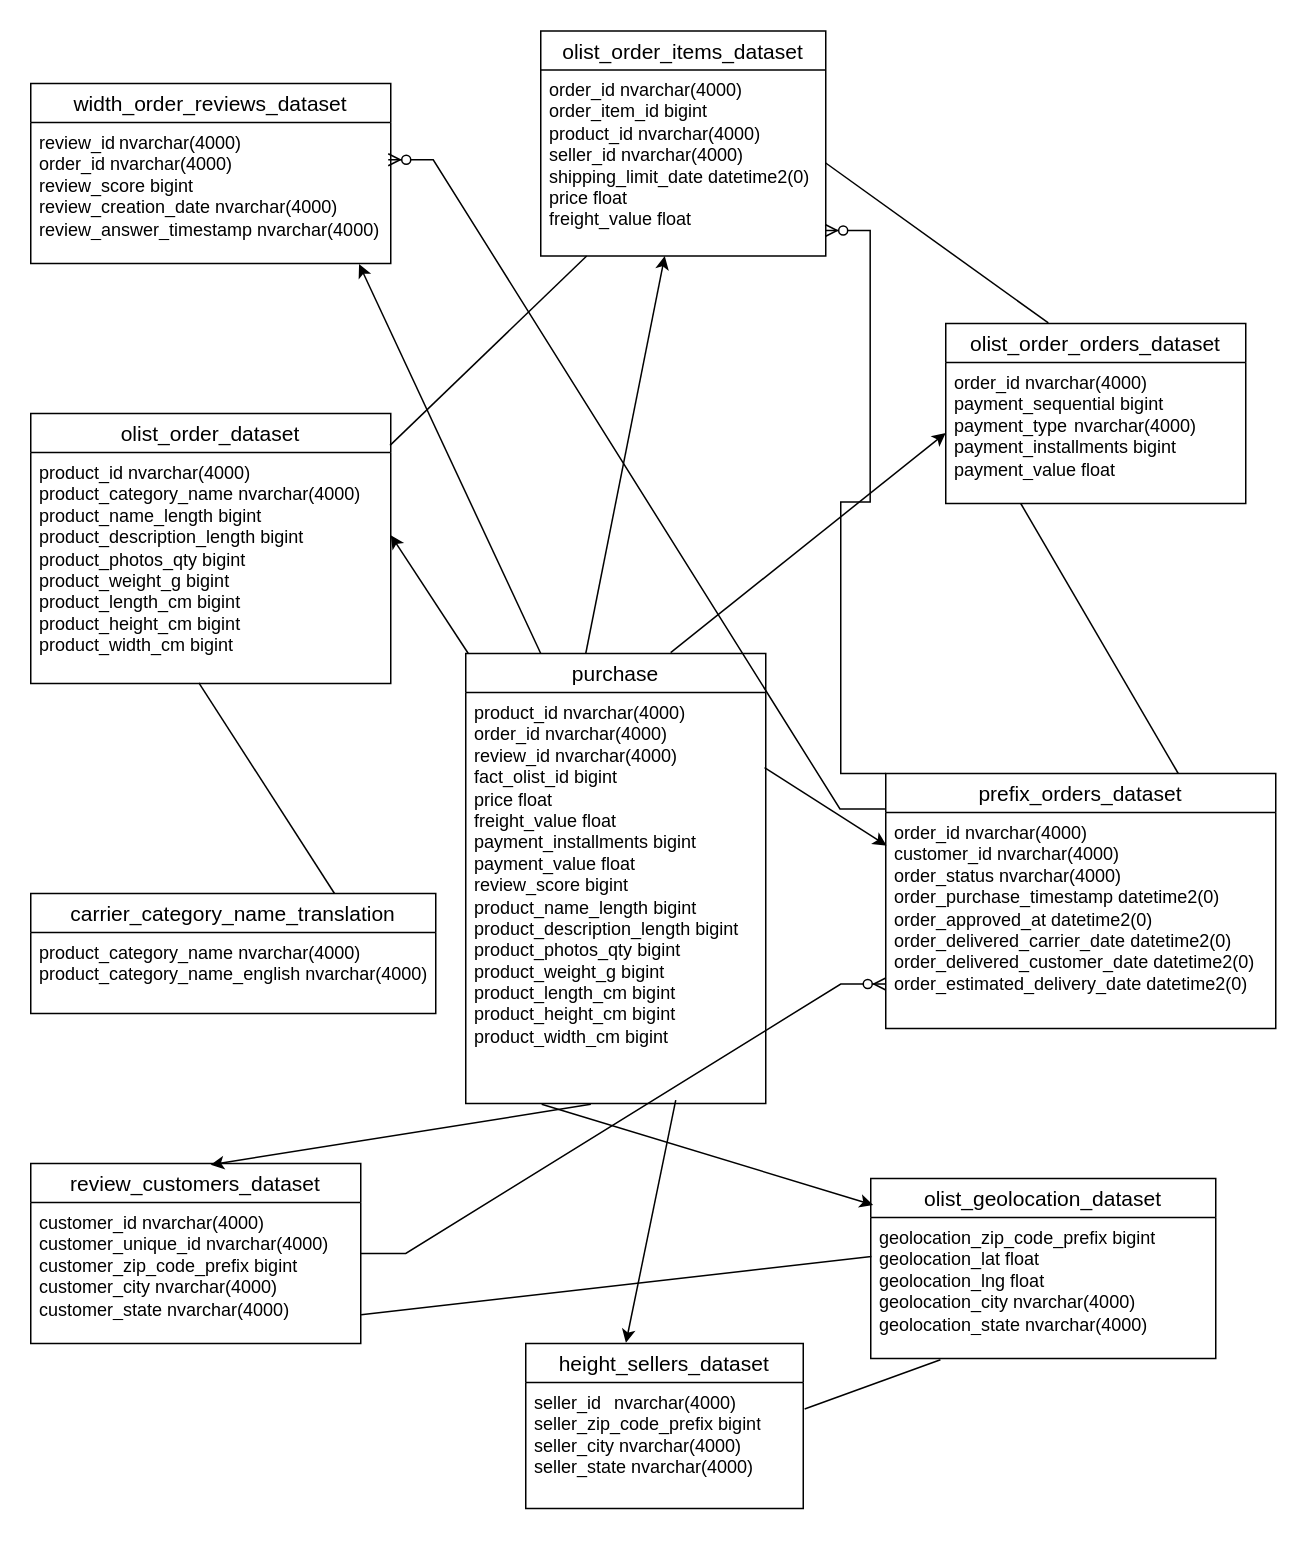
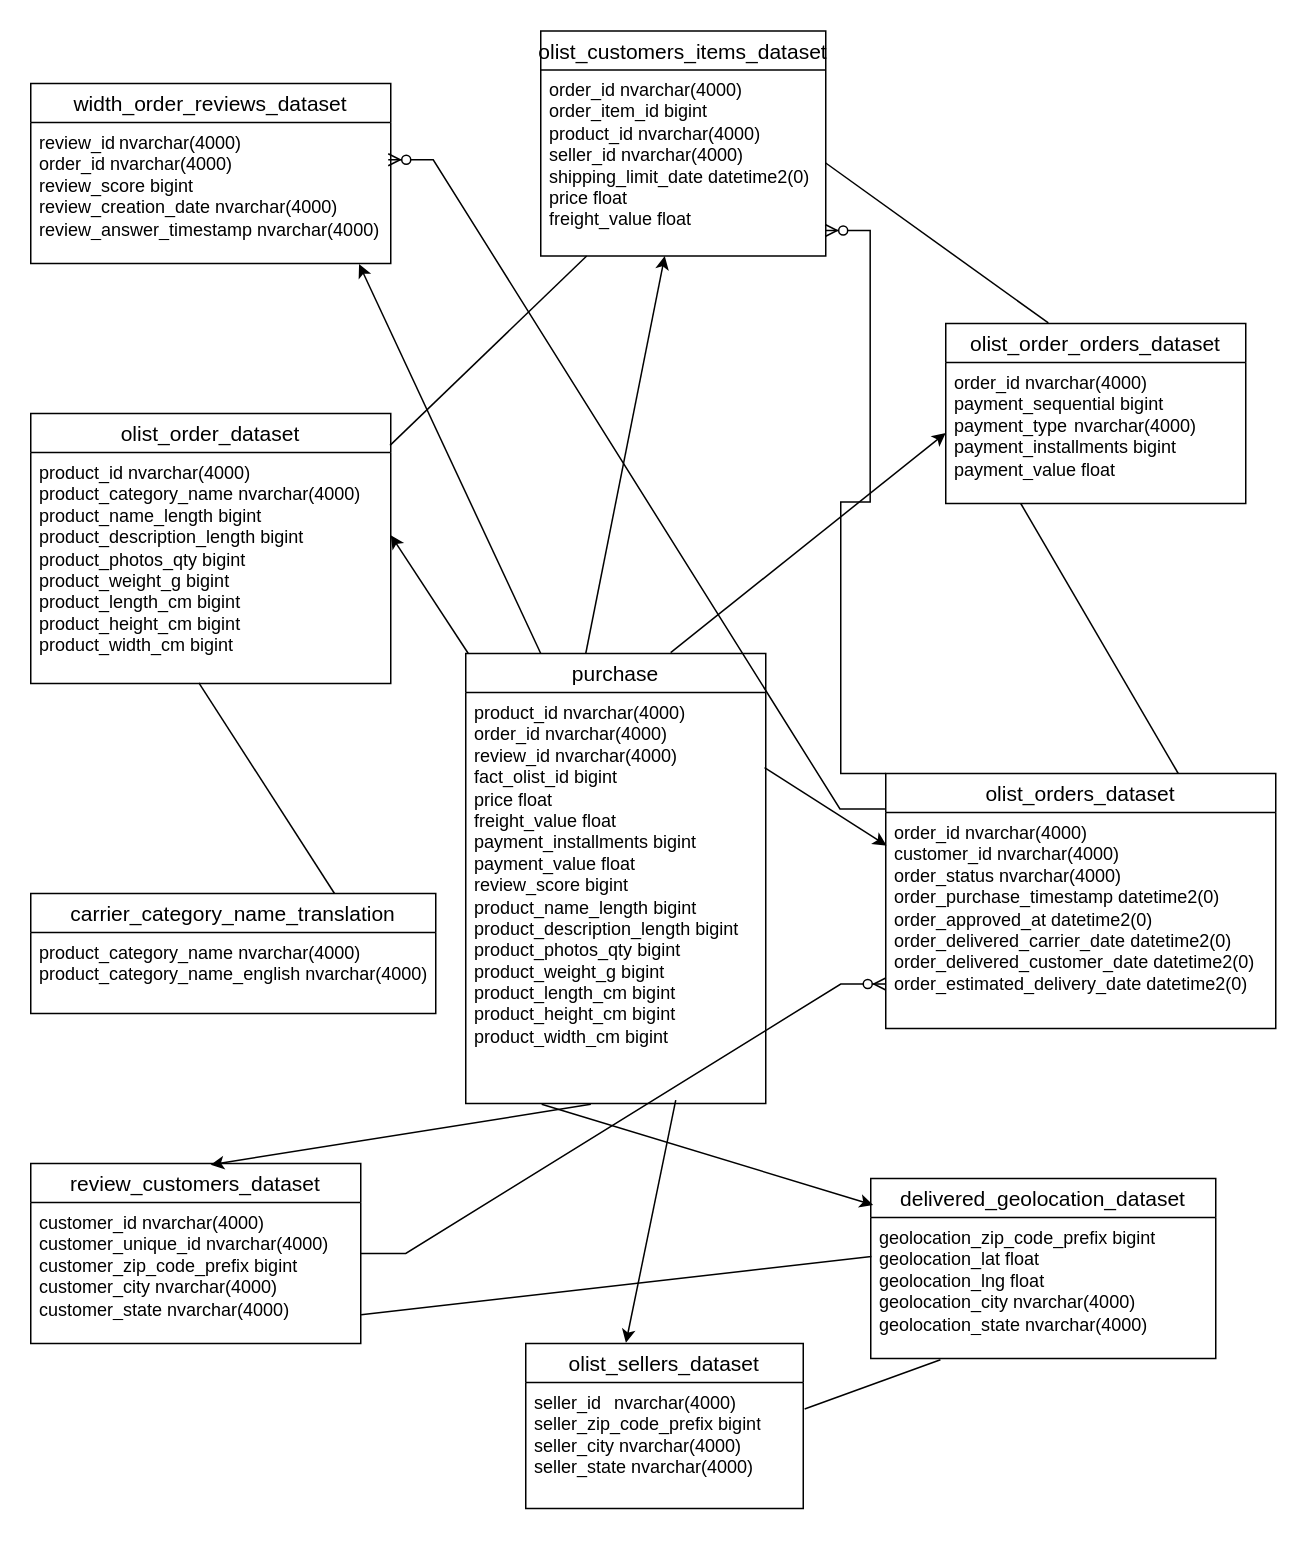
(683, 52) -> (683, 52)
(1080, 794) -> (1080, 794)
(1043, 1199) -> (1043, 1199)
(664, 1364) -> (664, 1364)
